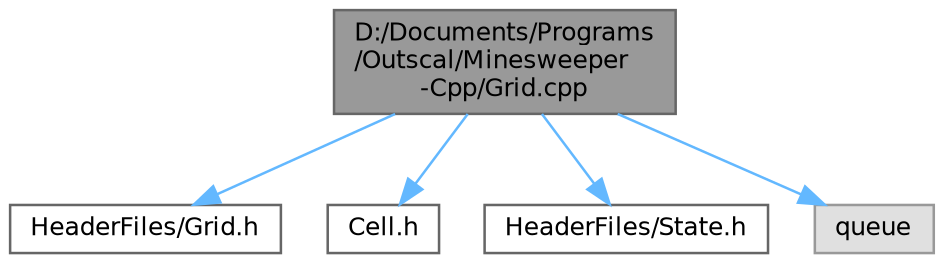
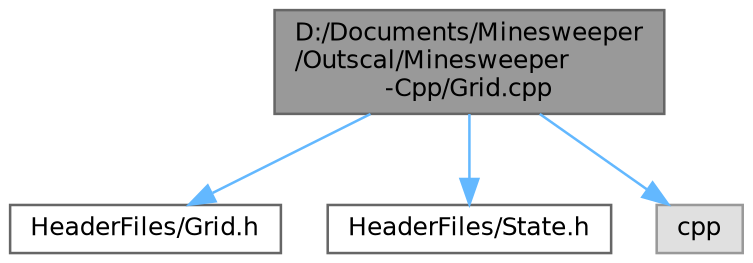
(505, 62) -> (469, 62)
(383, 229) -> none
(874, 229) -> (700, 229)
